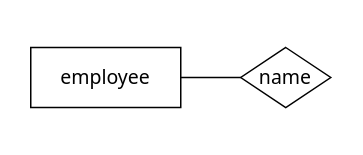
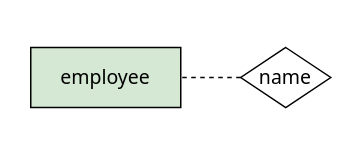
(106, 77) -> (106, 77)
(212, 77) -> (212, 77)
